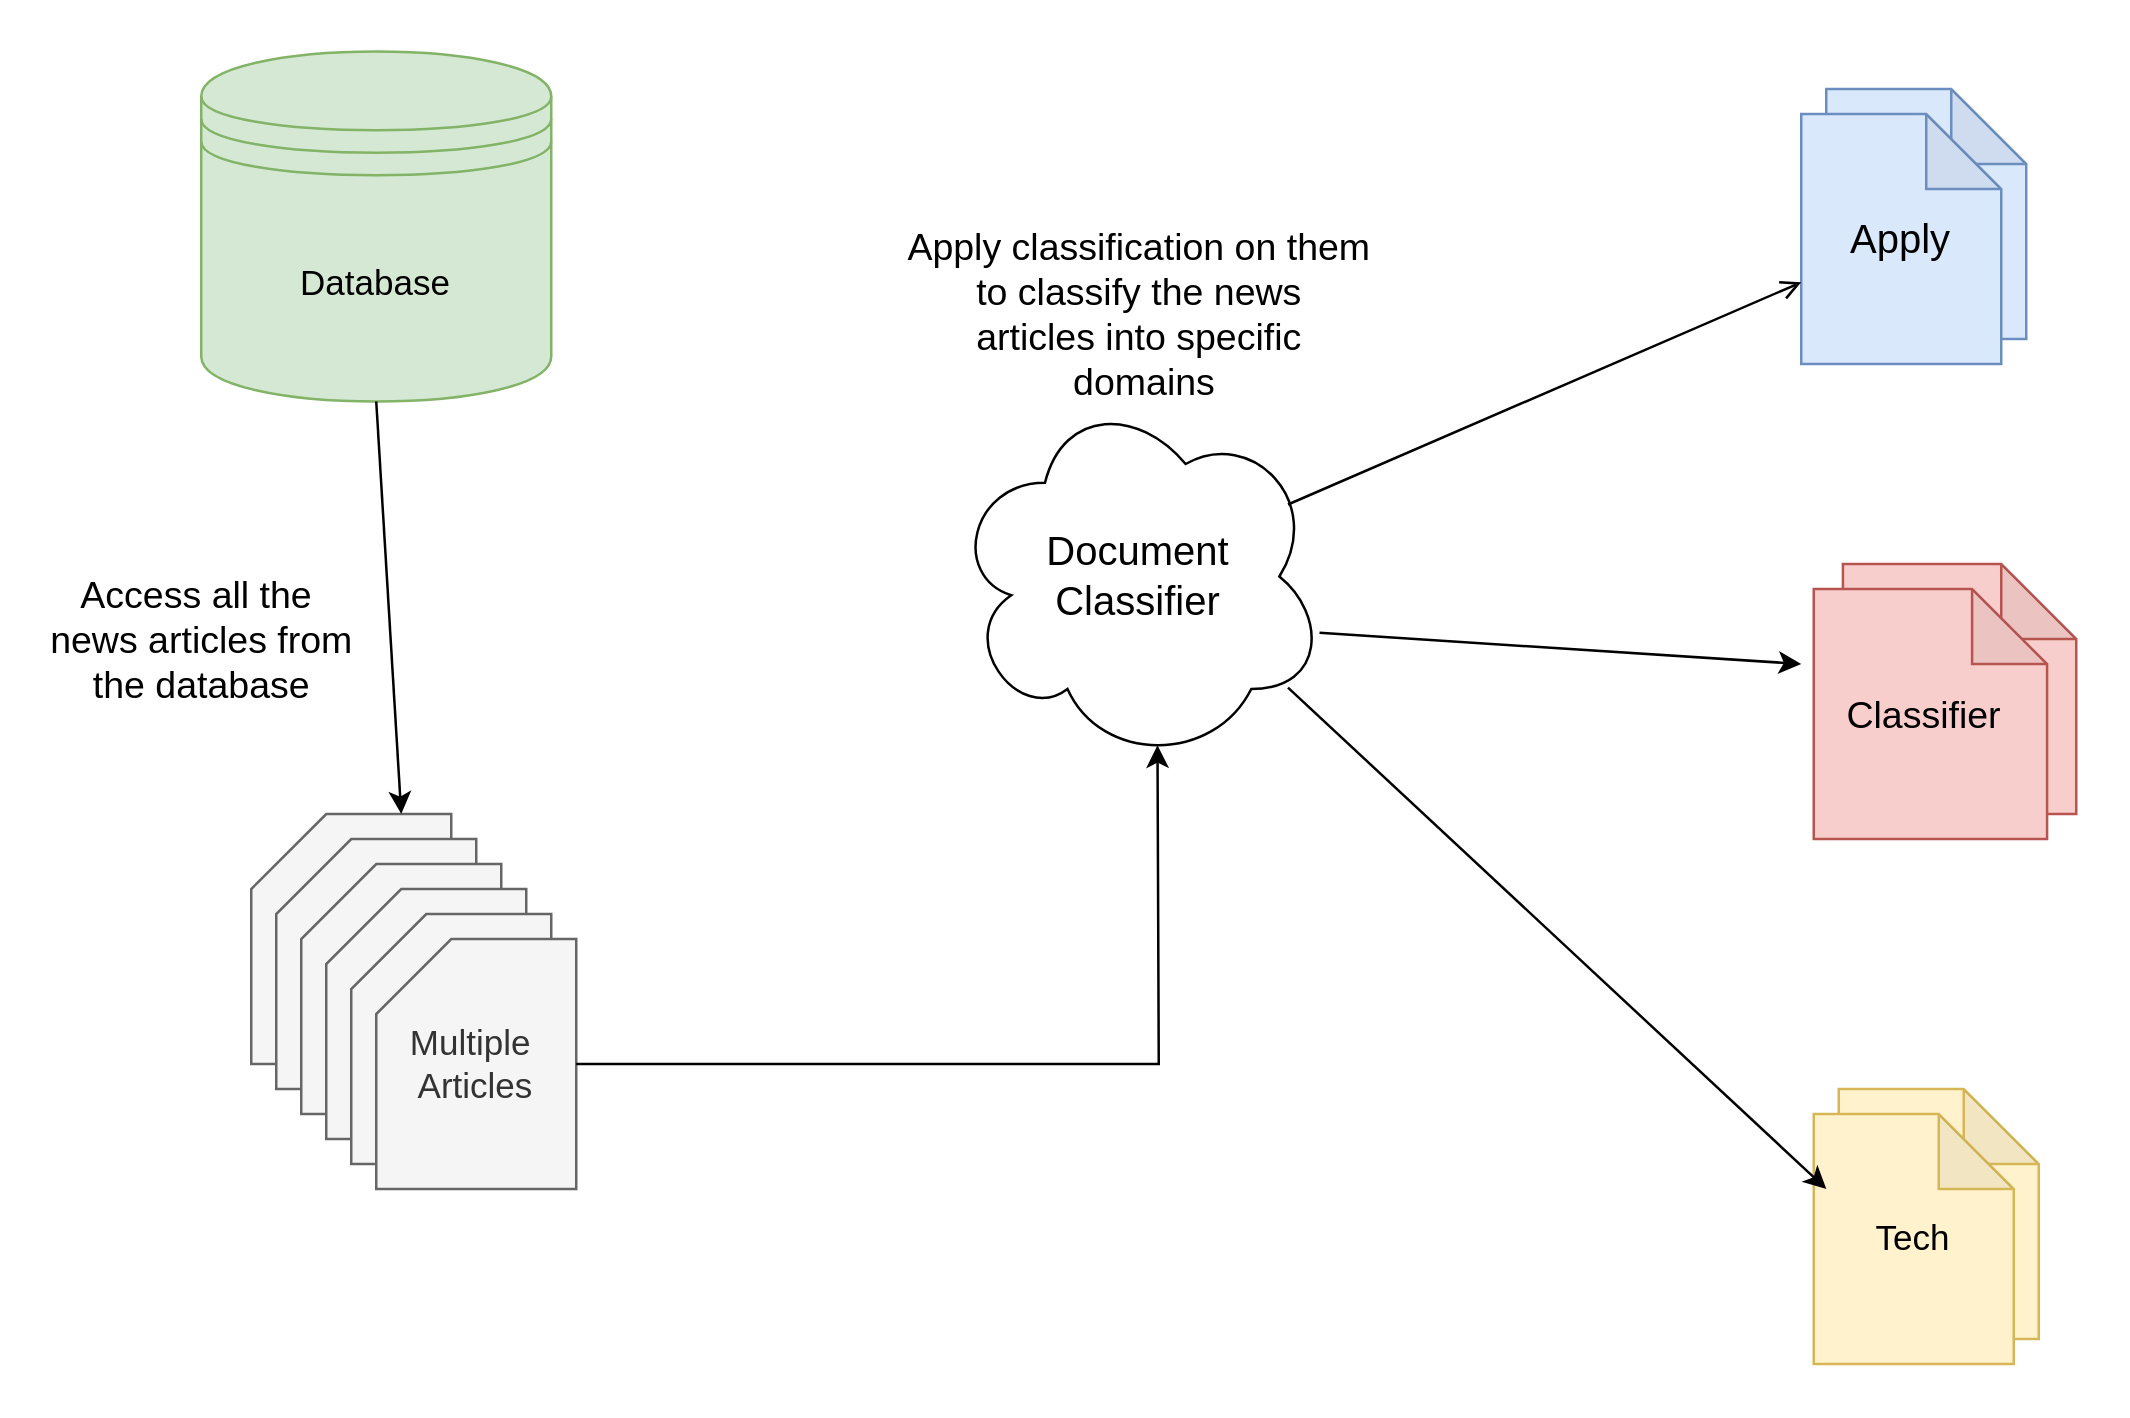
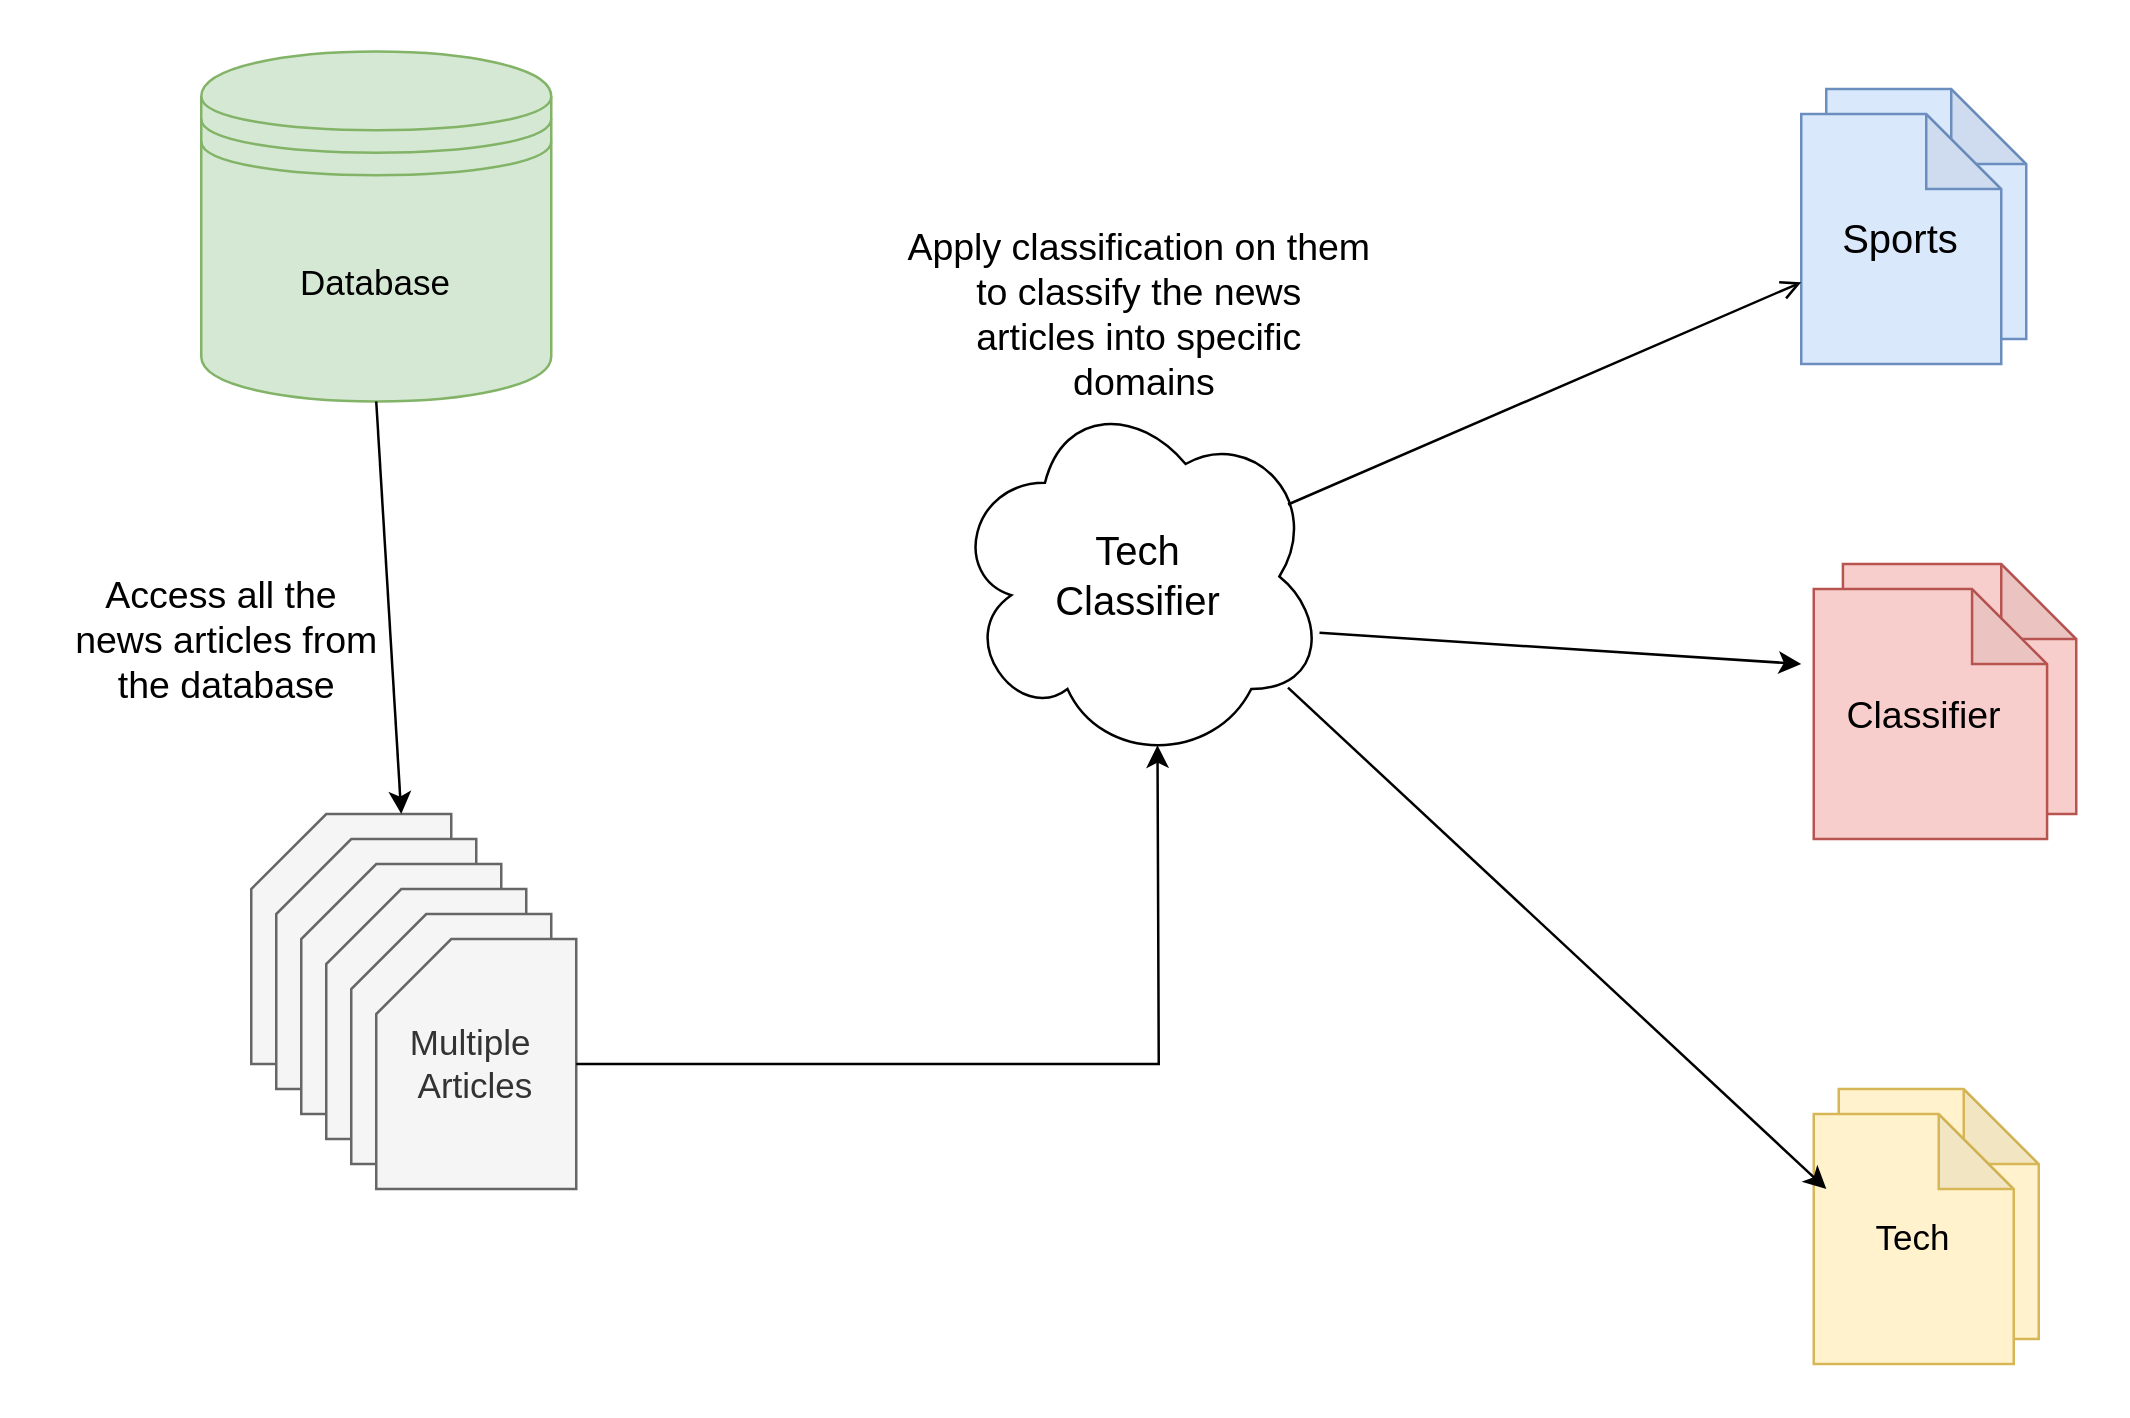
(1901, 239) -> (1901, 239)
(1139, 576) -> (1139, 576)
(201, 639) -> (226, 639)
